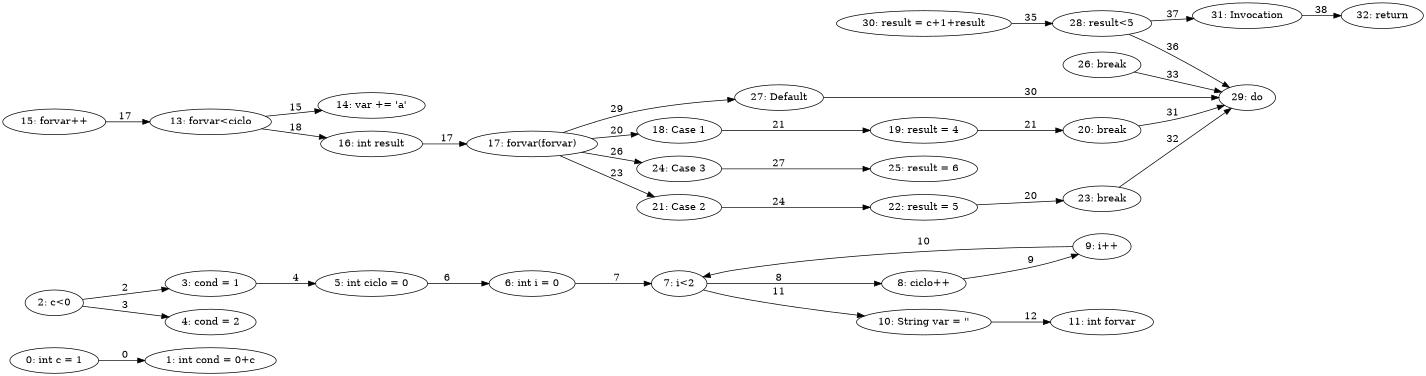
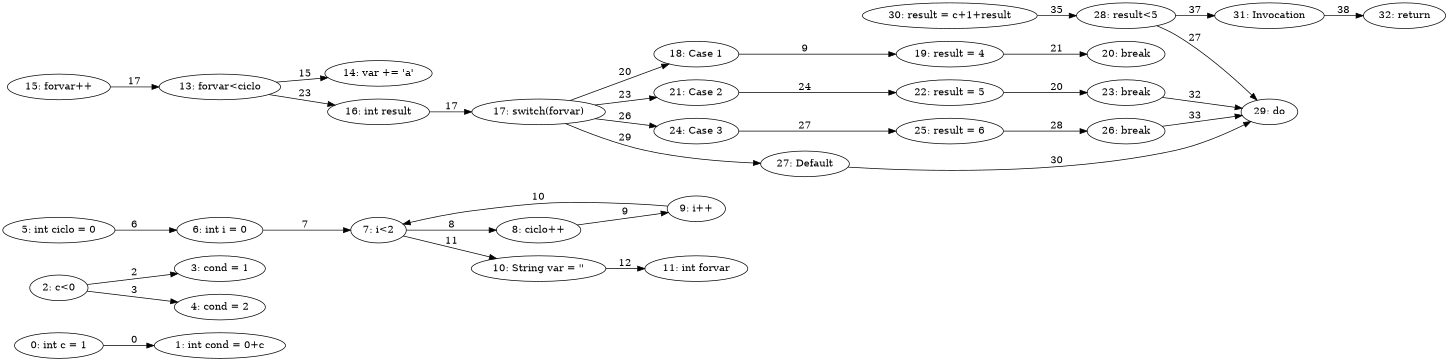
(1173, 47) -> (1195, 38)
(1178, 119) -> none
(779, 125) -> (805, 49)
(296, 128) -> (305, 94)
none -> (1042, 131)
(532, 144) -> (539, 112)
(282, 284) -> none
